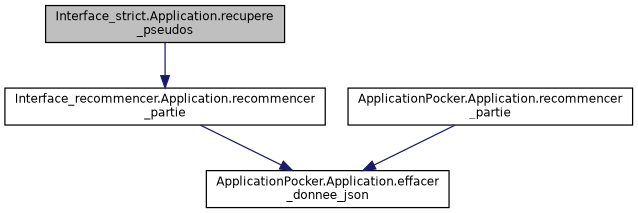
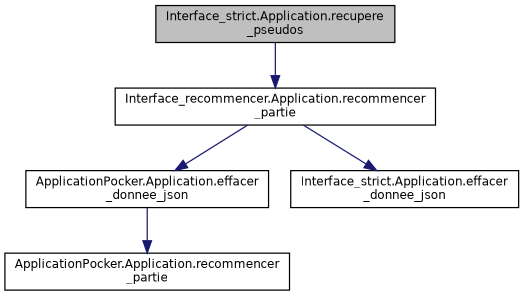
(415, 145) -> (147, 224)
none -> (405, 189)
